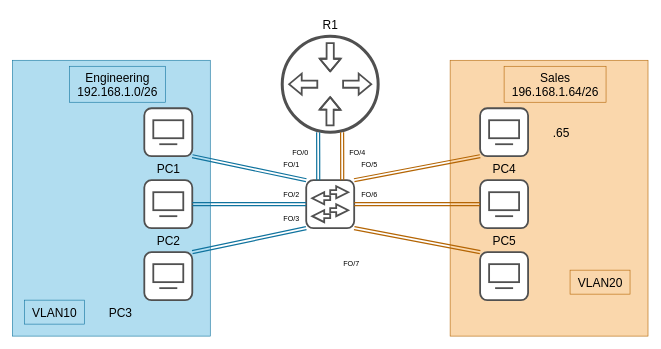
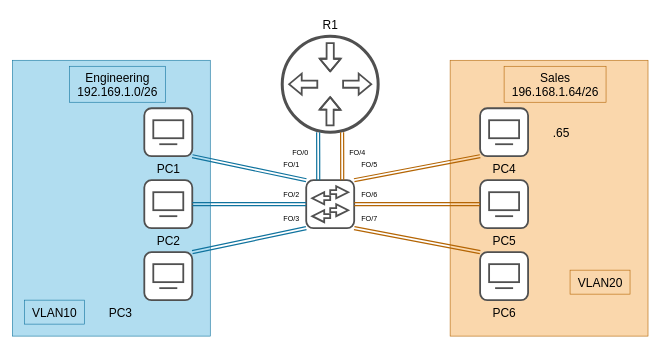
(118, 84) -> (118, 84)
(351, 264) -> (369, 219)
none -> (504, 312)
